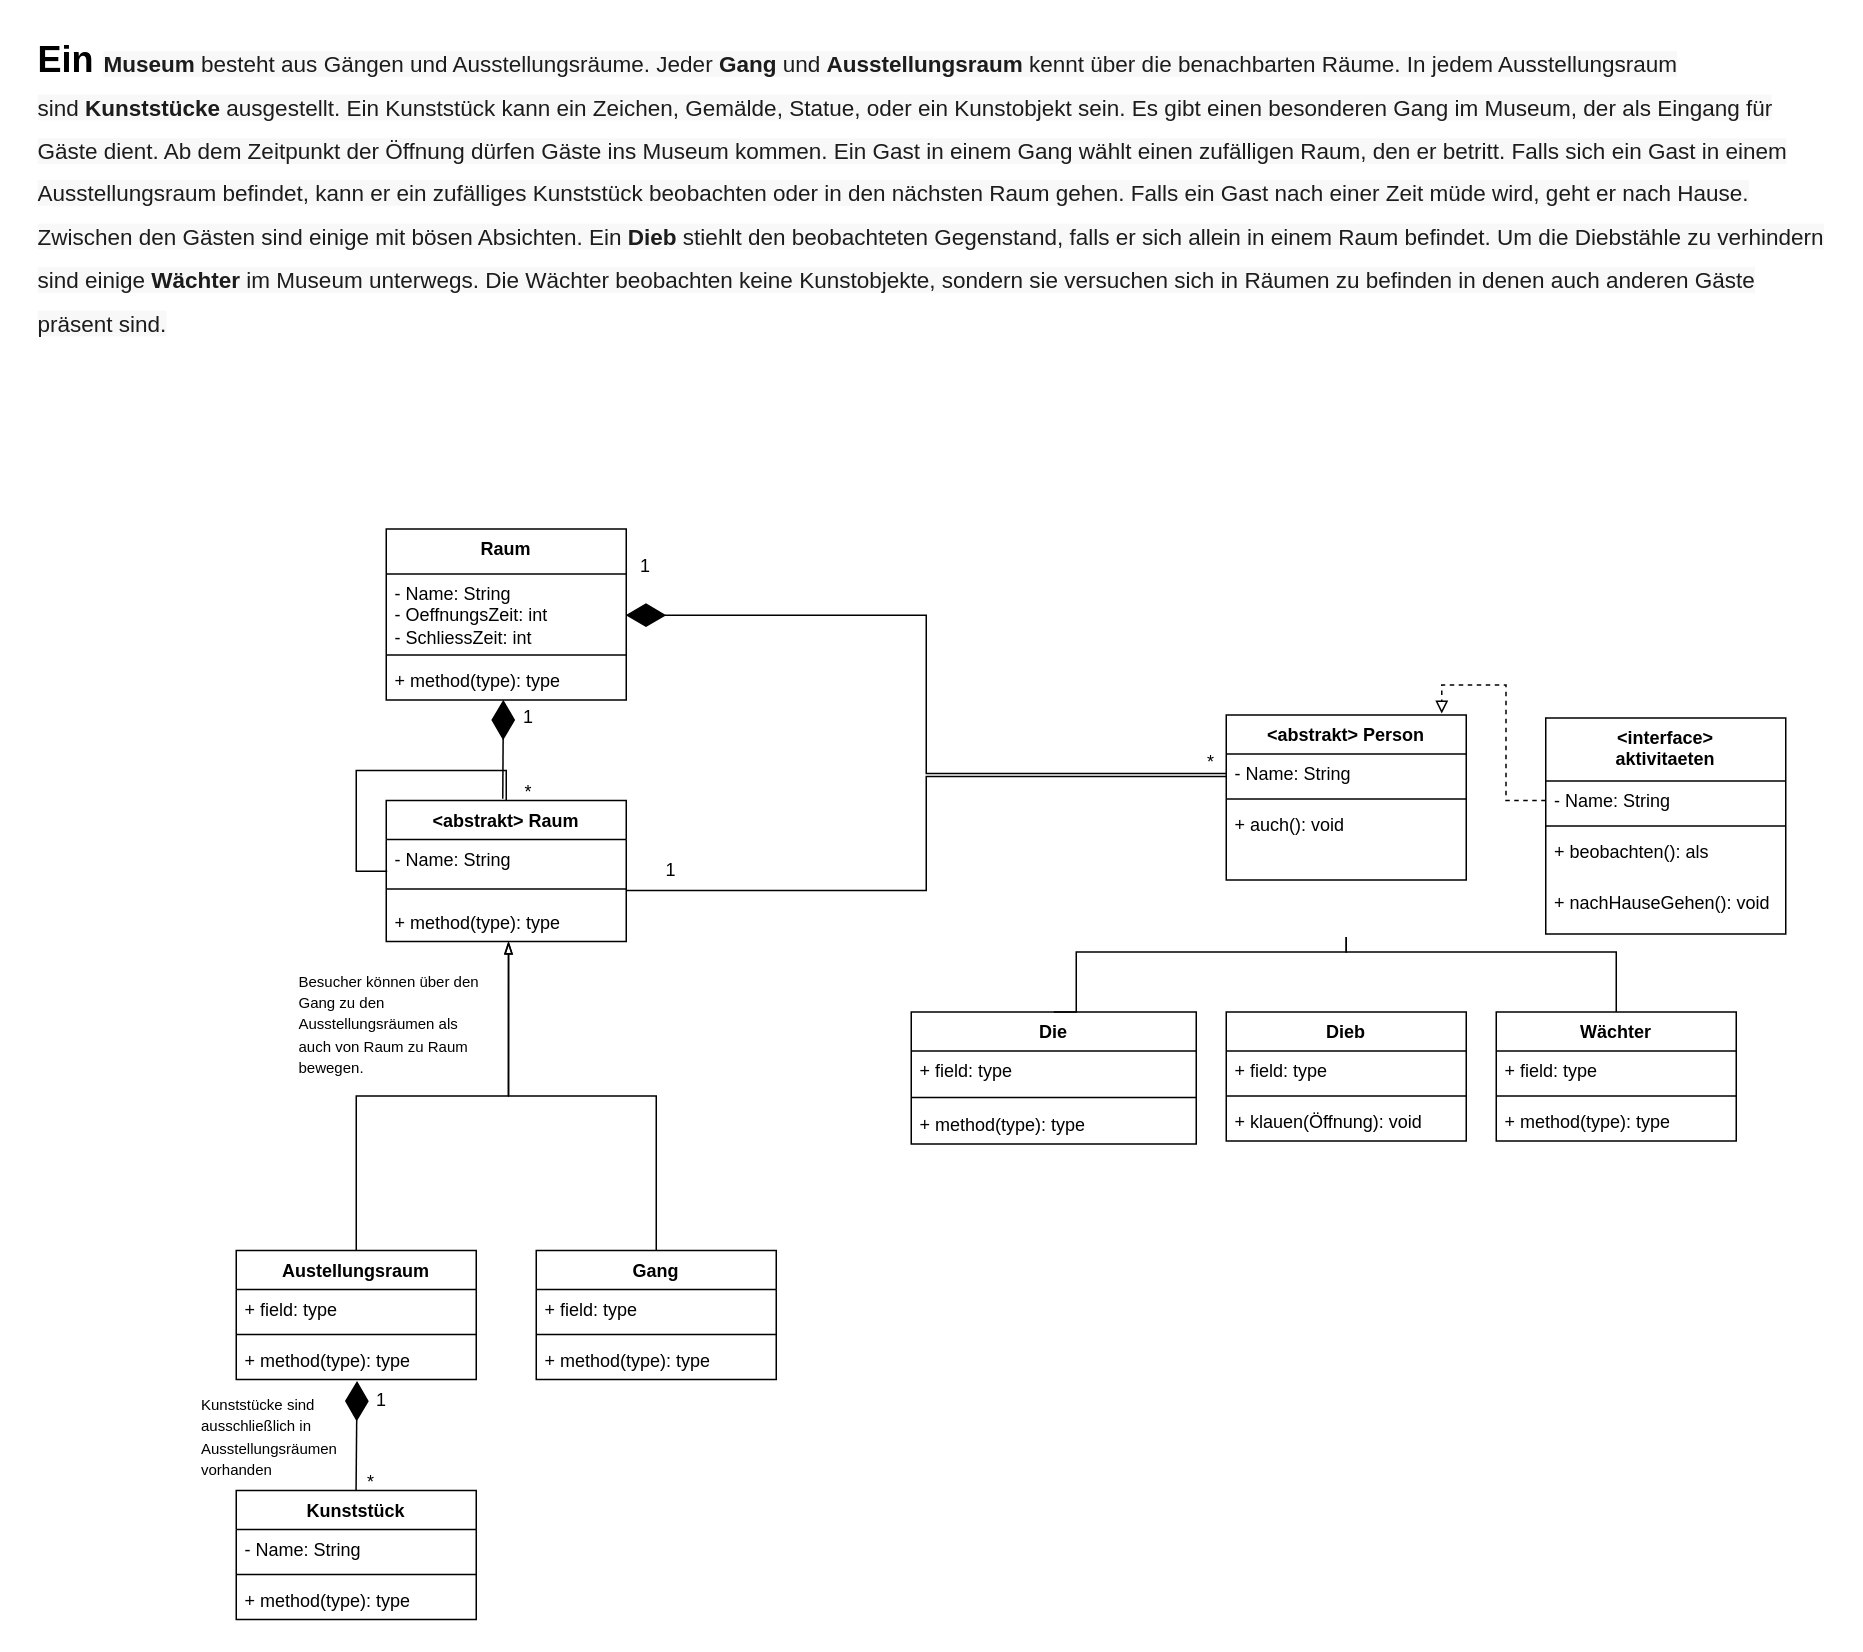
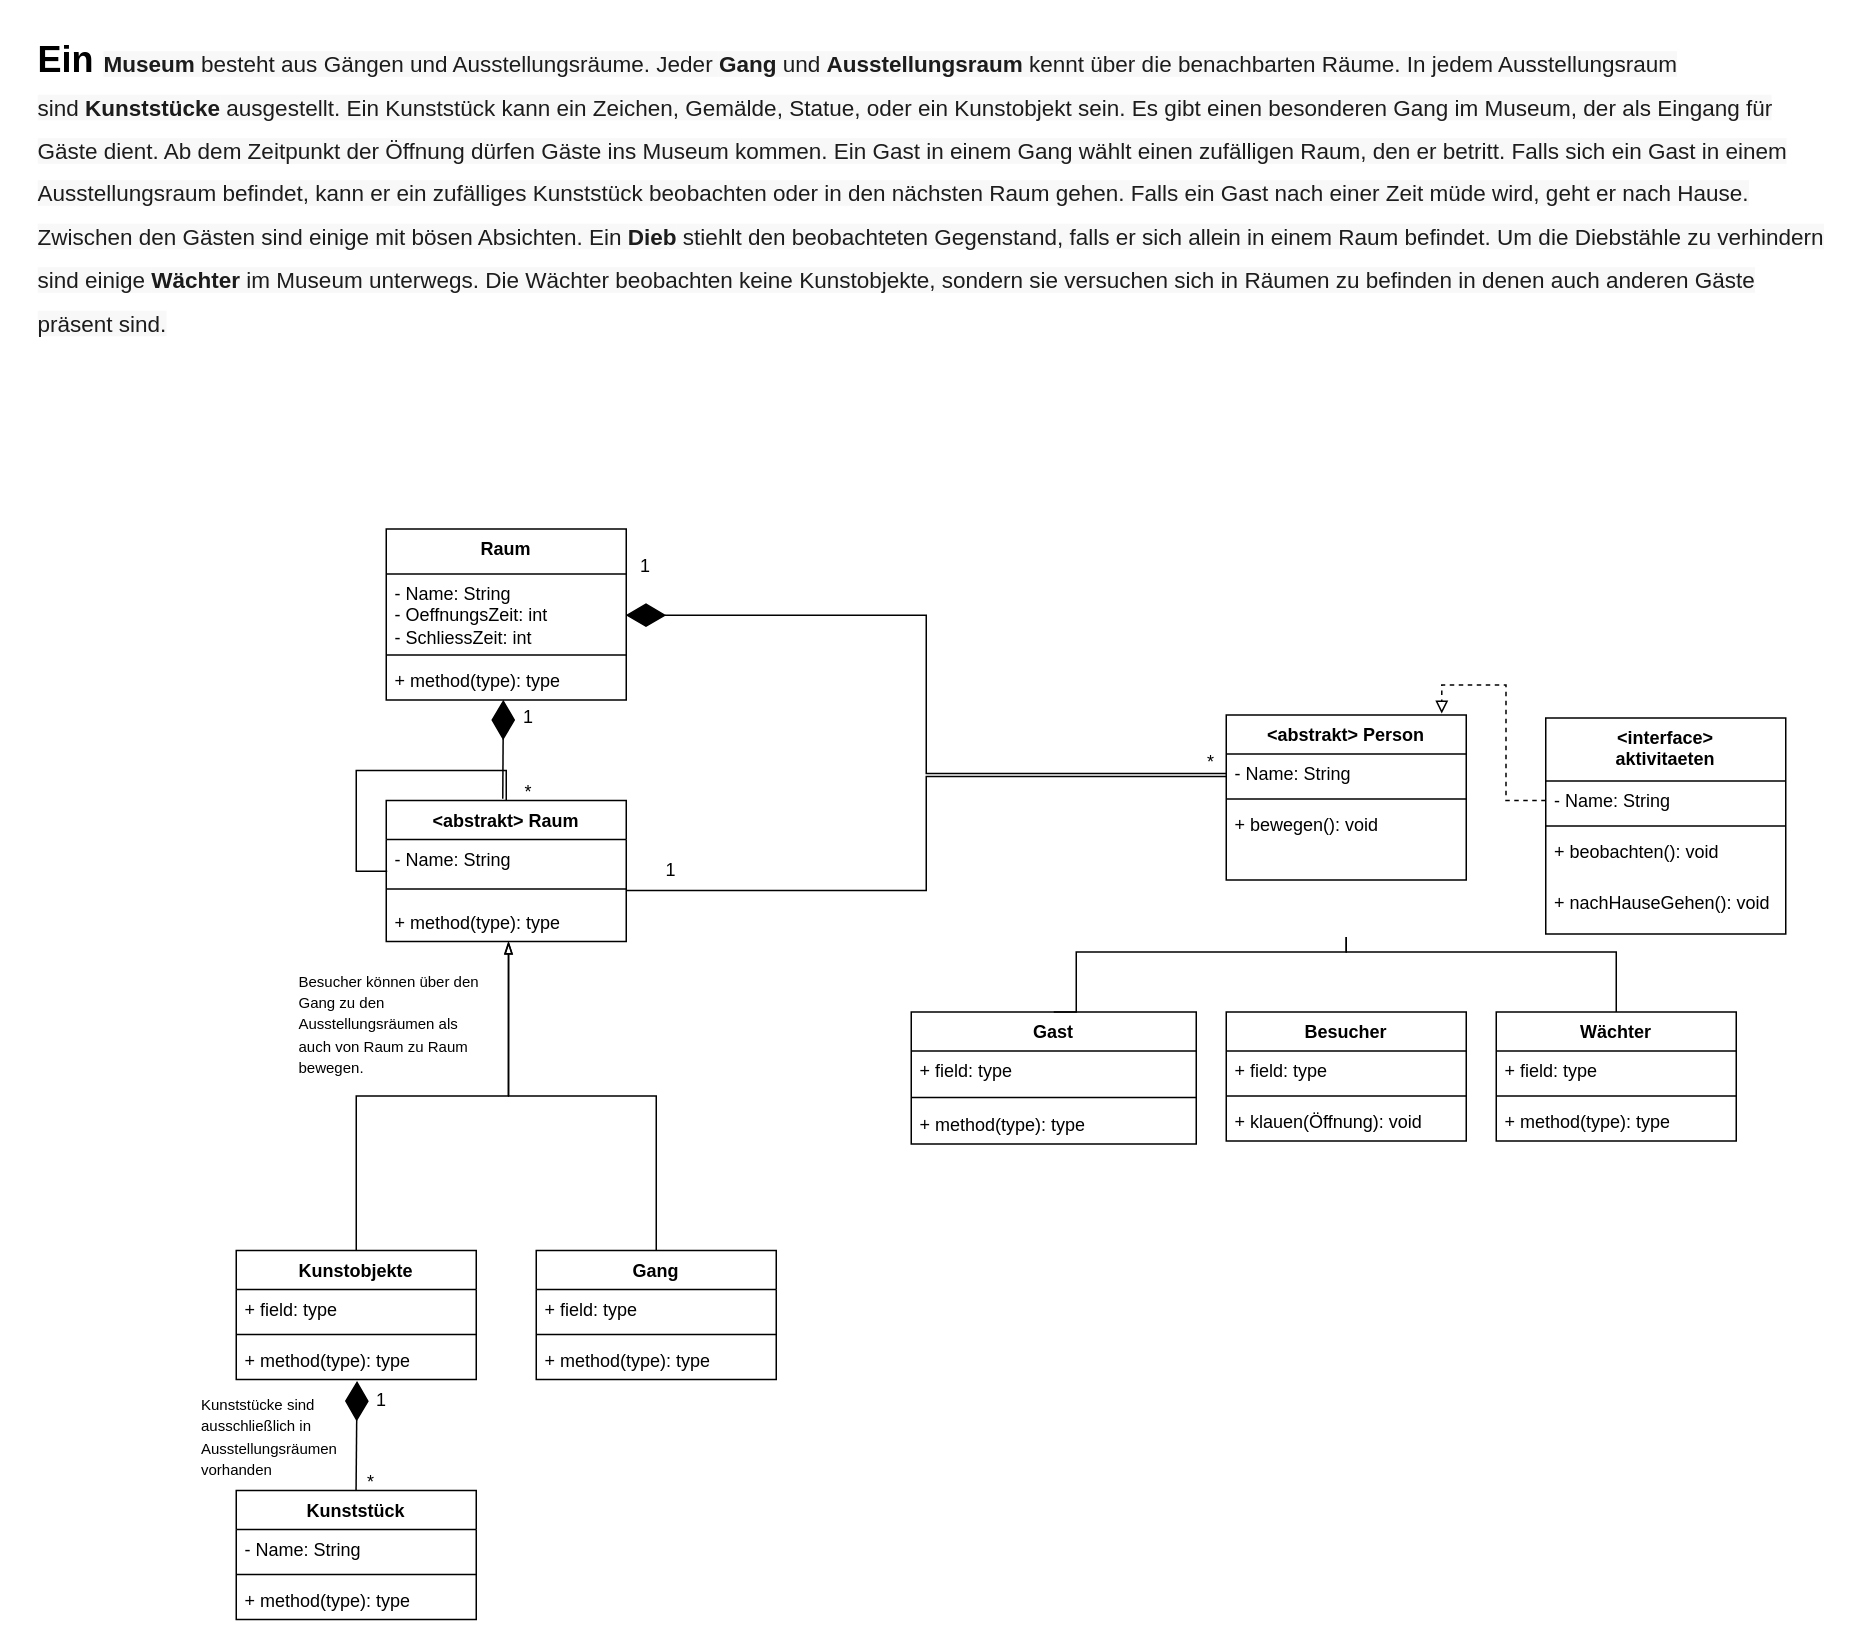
(1296, 826) -> (1312, 826)
(1641, 853) -> (1646, 853)
(1054, 1033) -> (1054, 1033)
(1346, 1033) -> (1346, 1033)
(356, 1272) -> (356, 1272)
